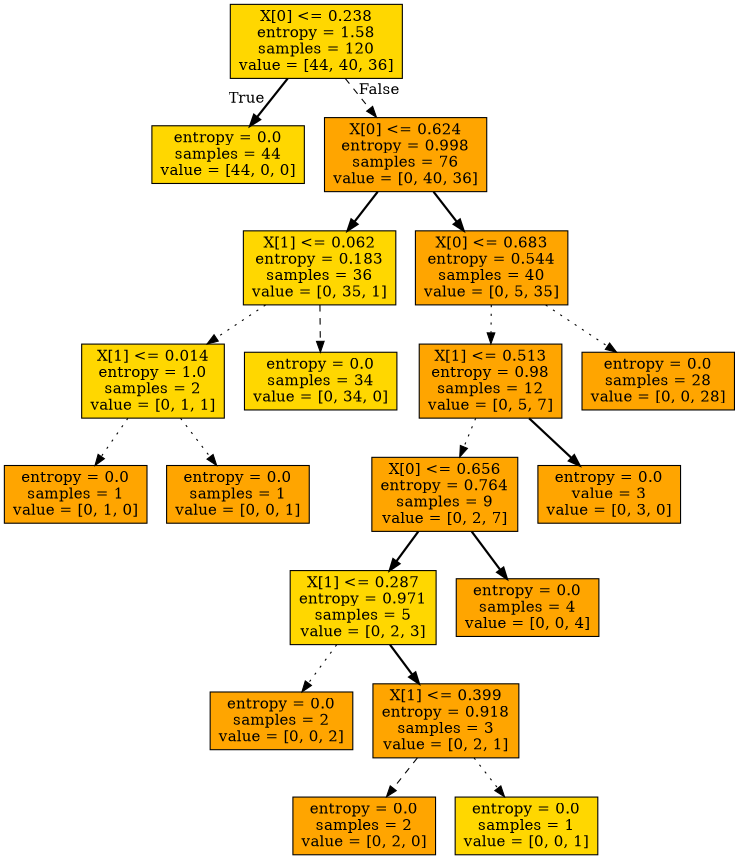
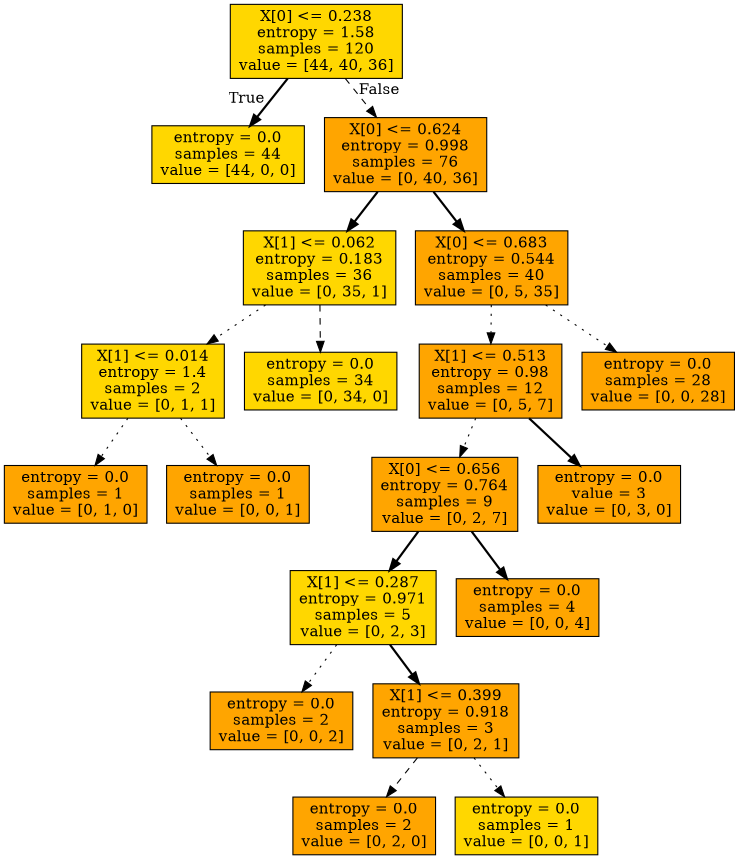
(153, 381) -> (153, 381)
